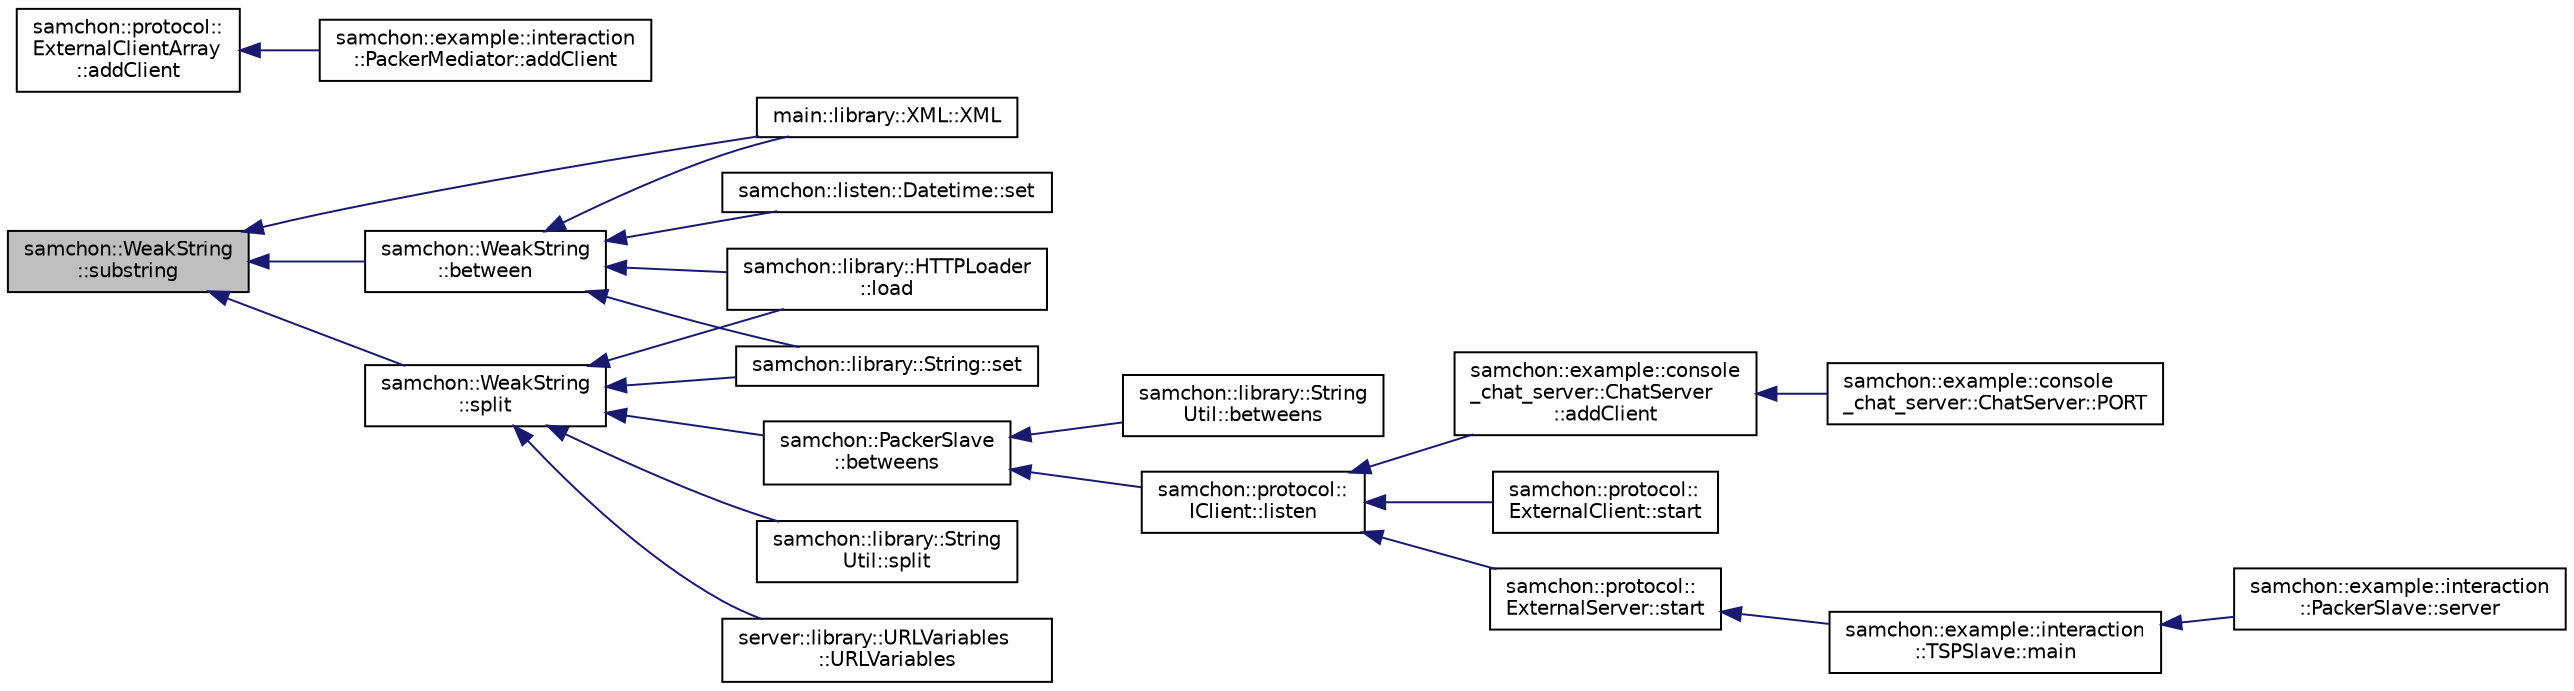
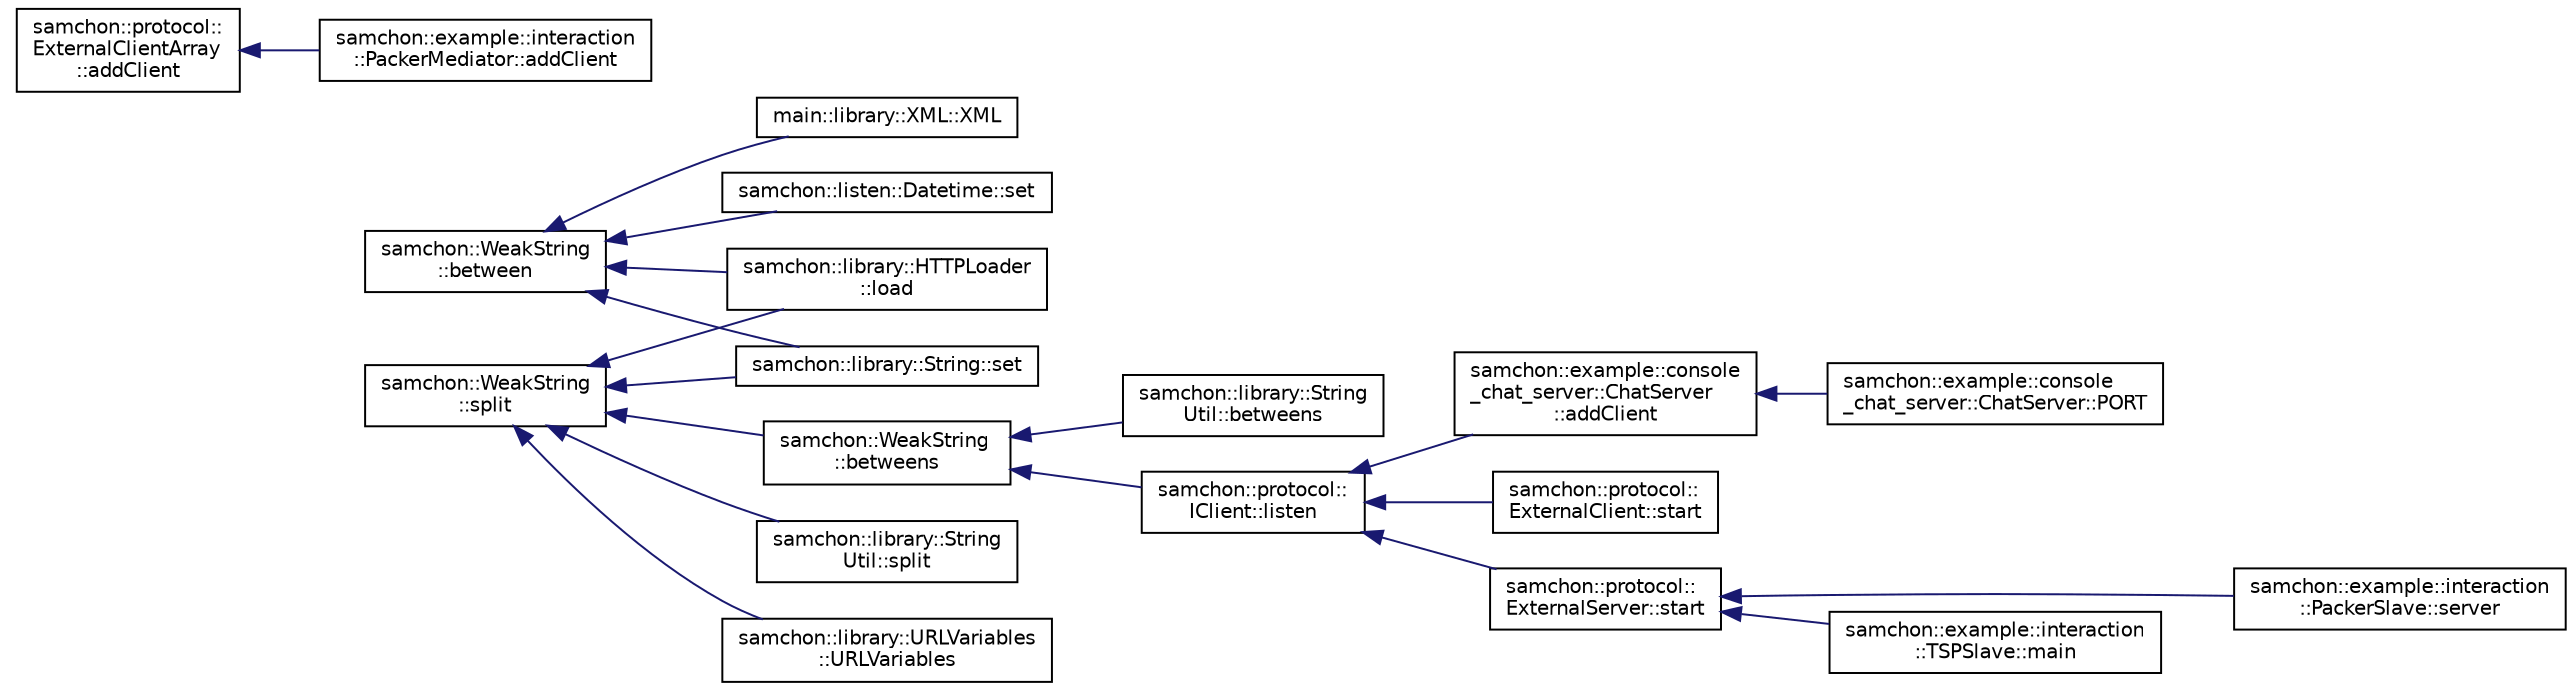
(128, 262) -> none
(887, 453) -> (887, 453)
(2208, 620) -> (1988, 594)
(887, 650) -> (887, 650)
